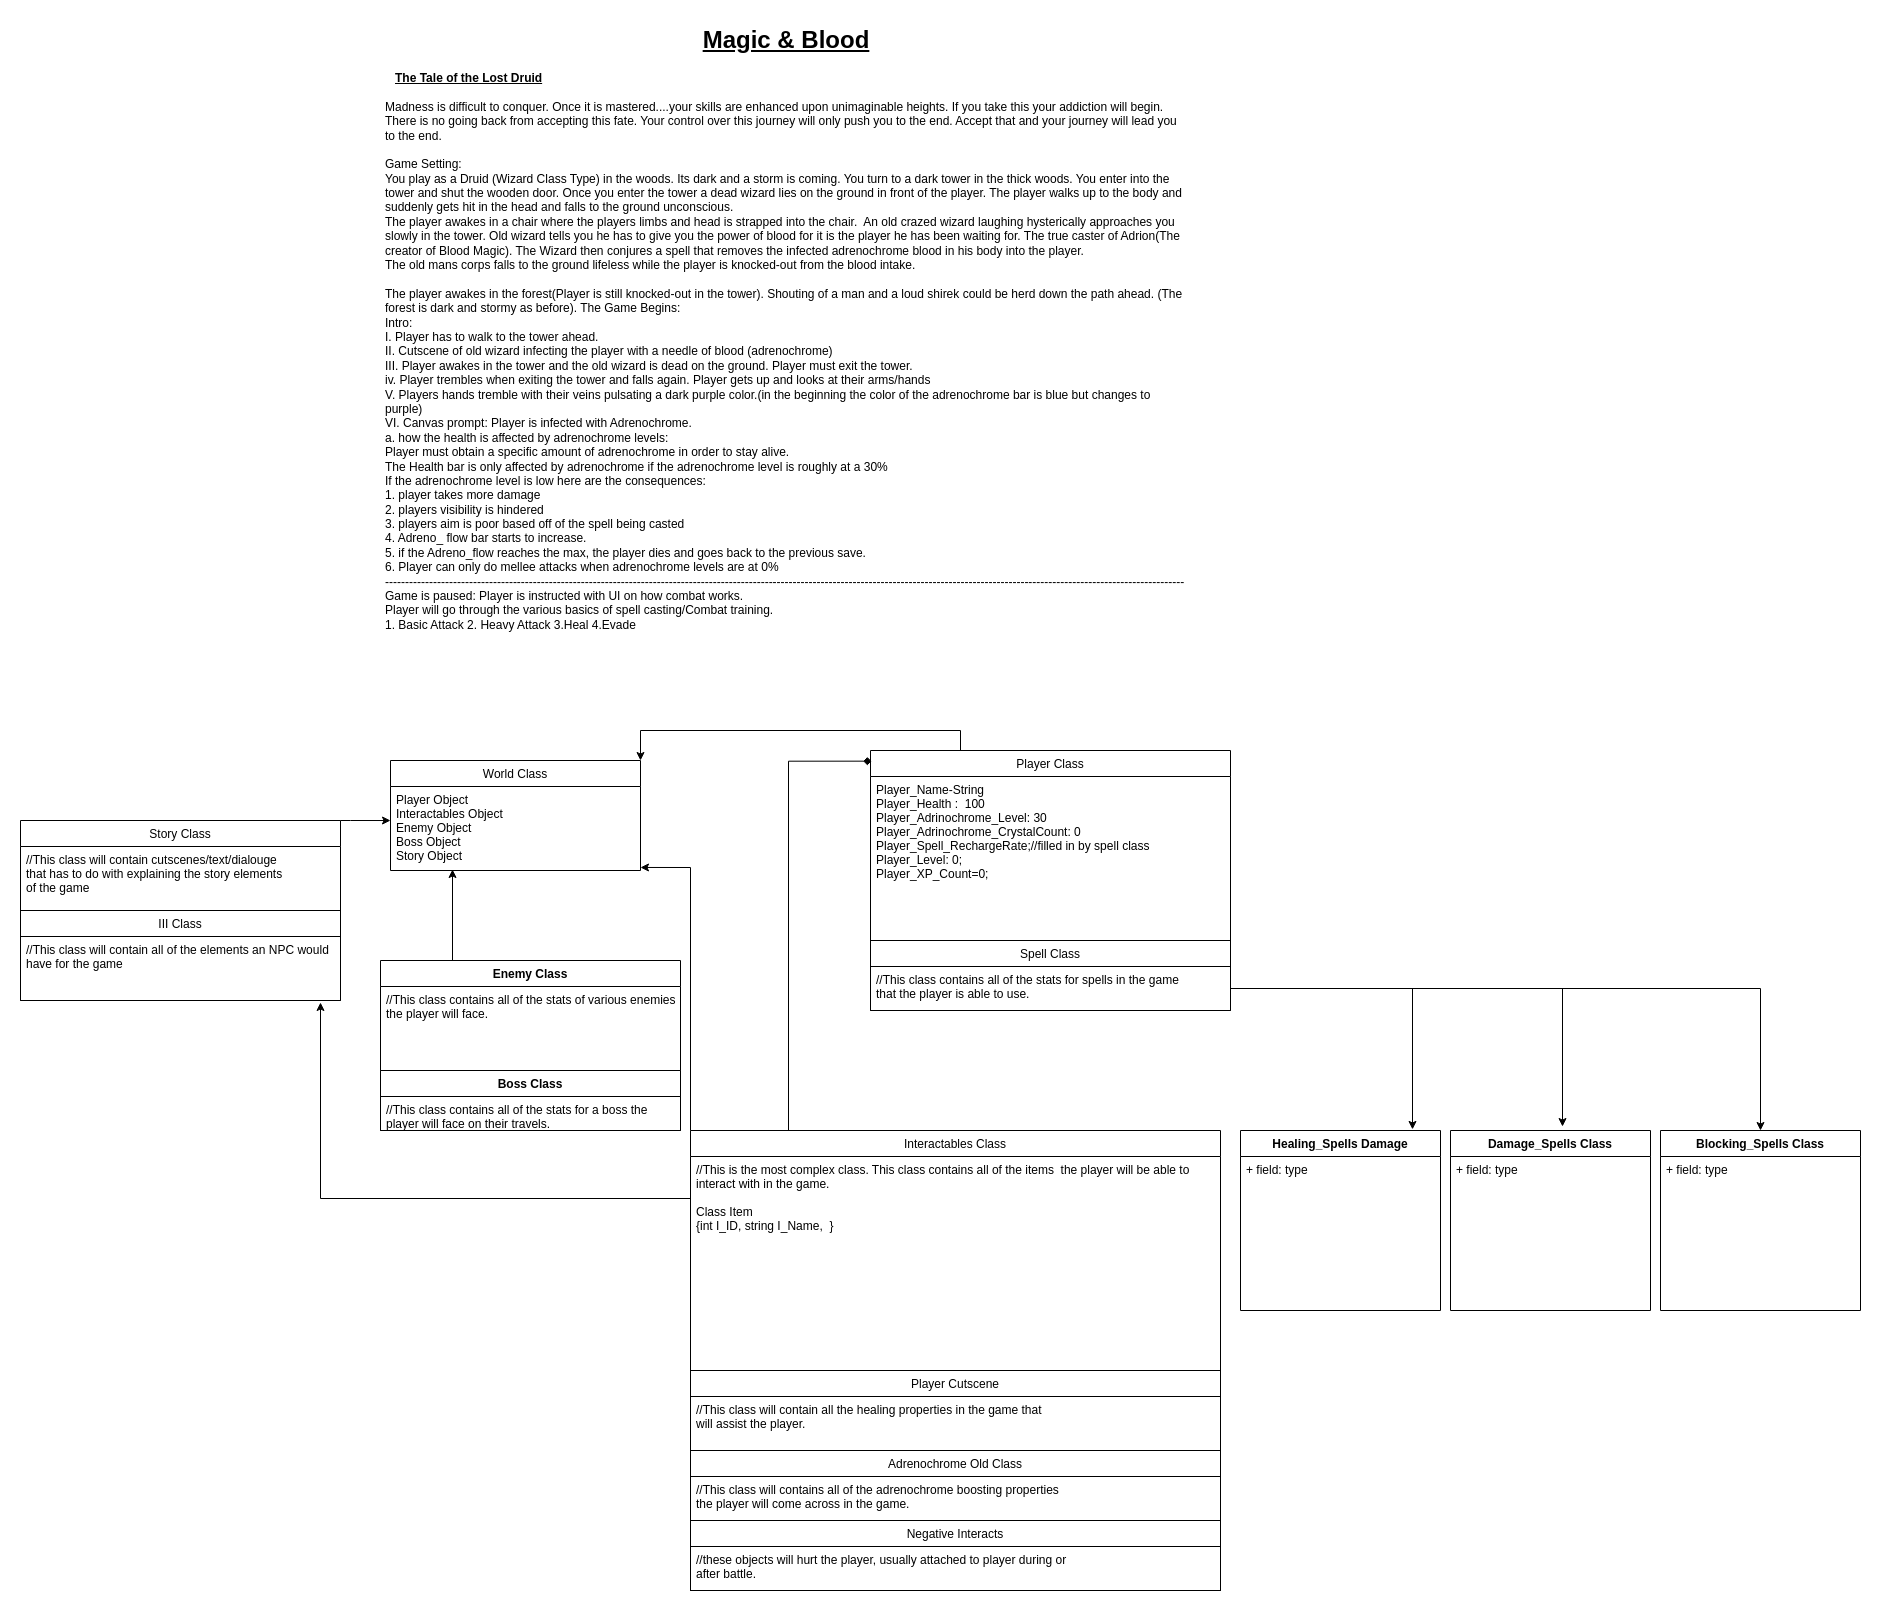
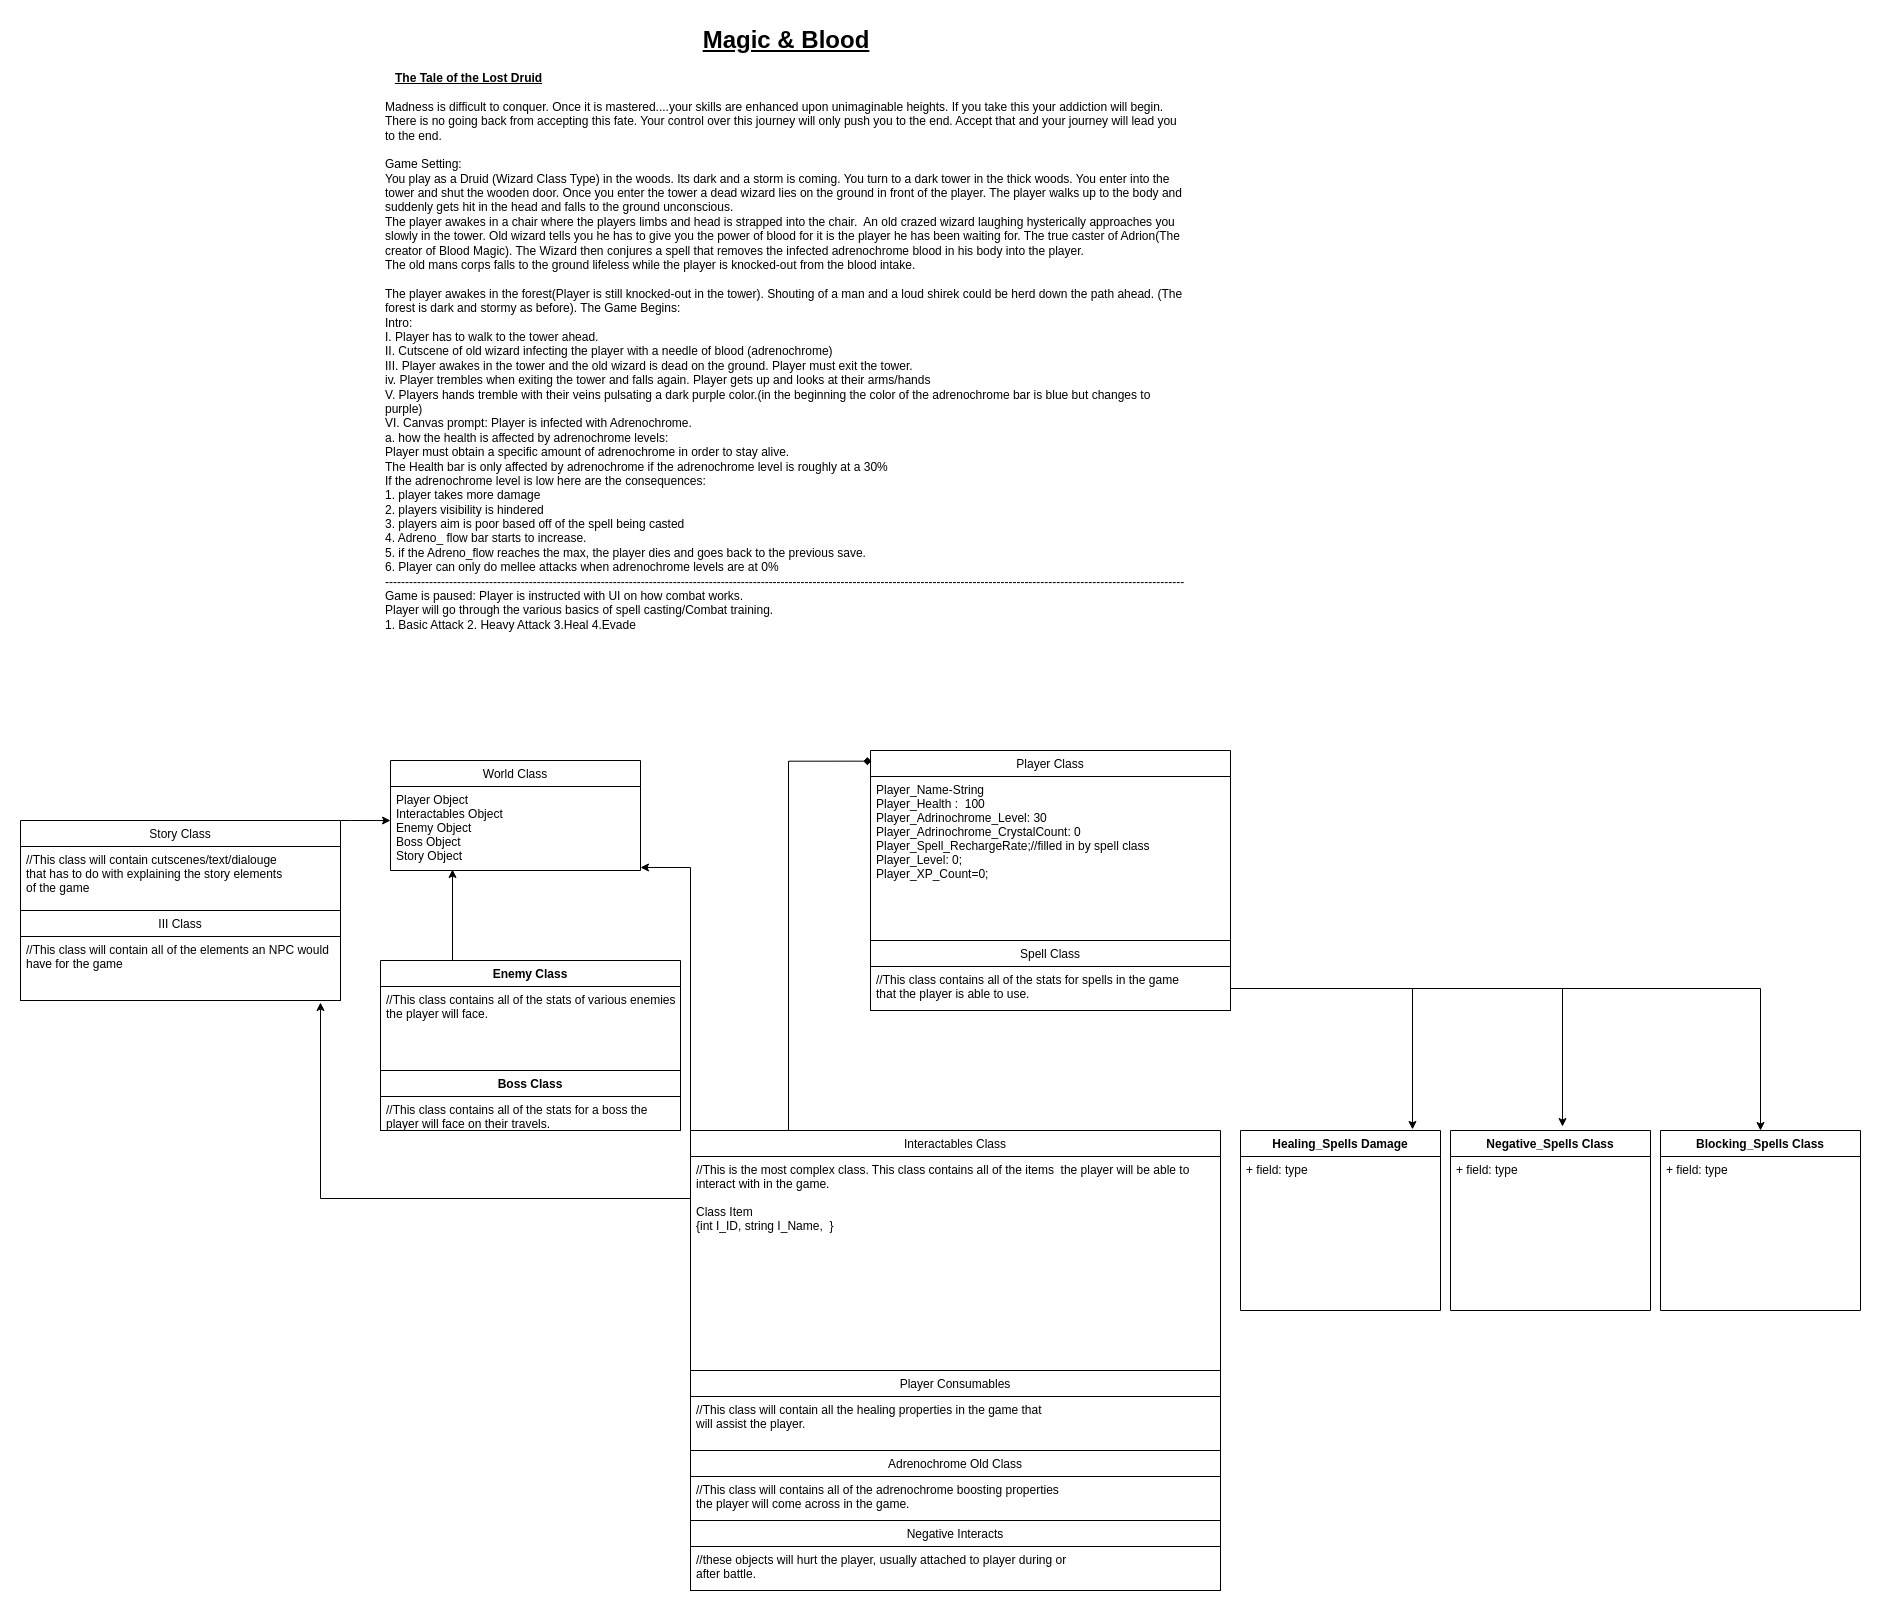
(799, 731) -> none
(1550, 1144) -> (1550, 1144)
(955, 1384) -> (955, 1384)
